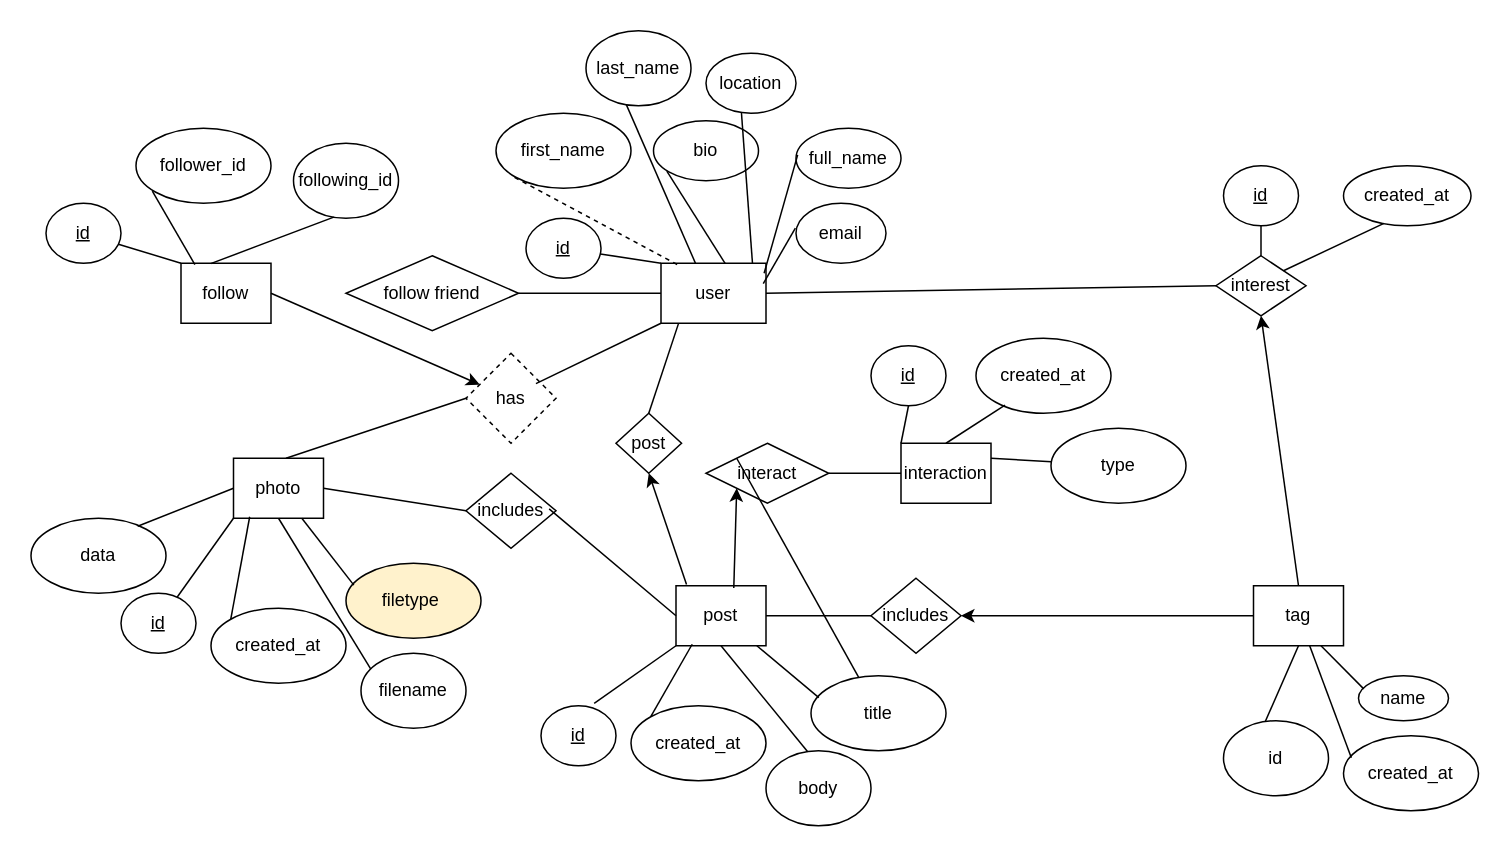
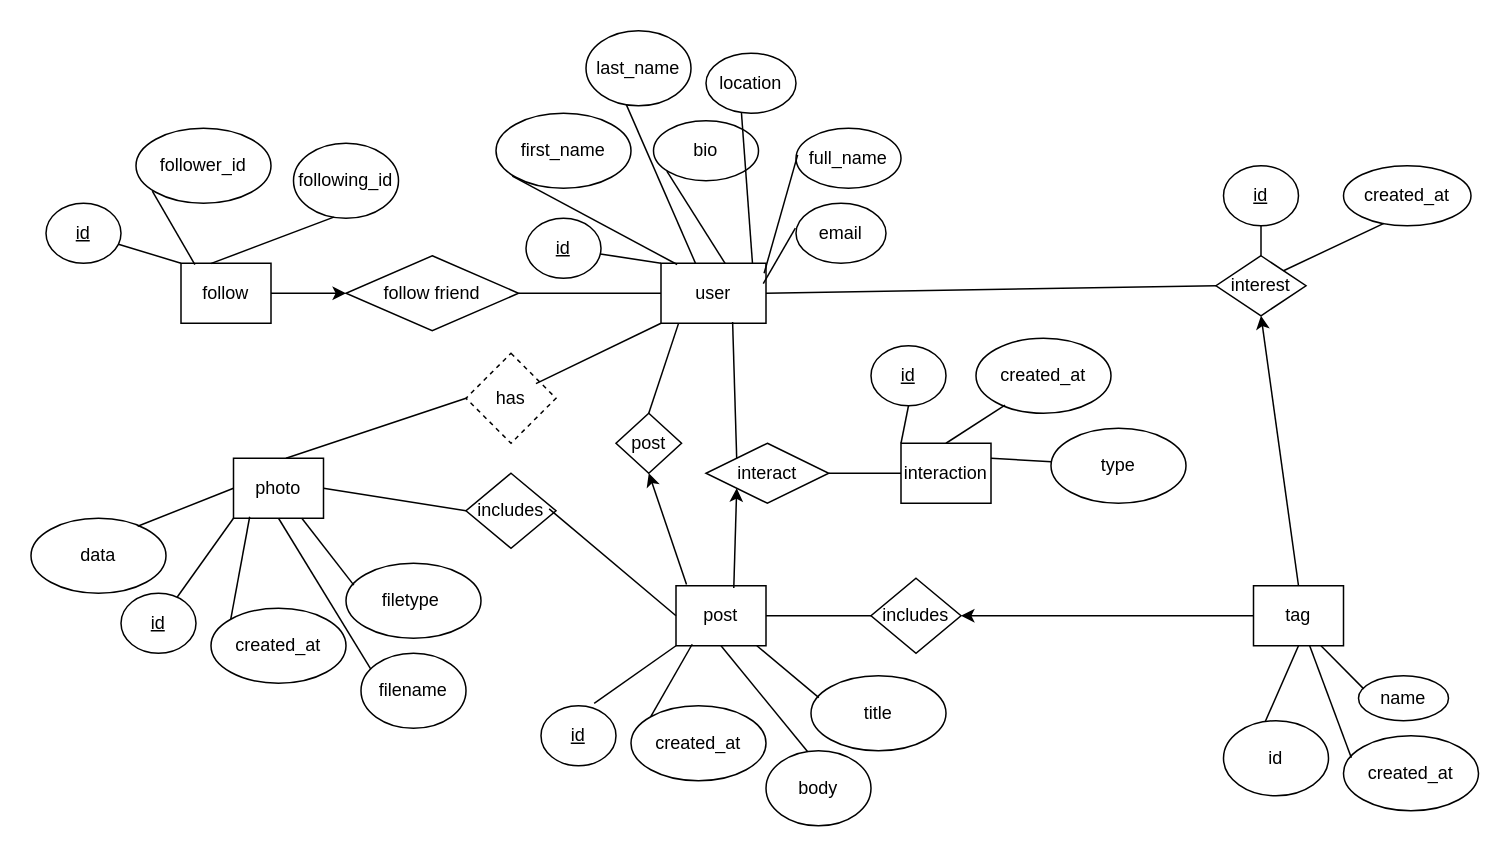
(593, 220) -> (593, 220)
(371, 337) -> (303, 293)
(797, 568) -> (734, 390)
(413, 601) -> (413, 601)
